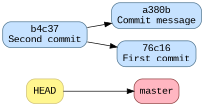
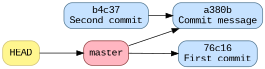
none -> (150, 38)
(99, 44) -> (150, 53)
